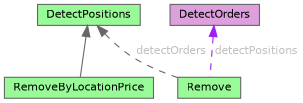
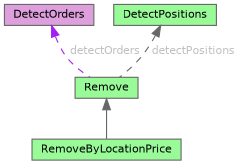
(170, 51) -> (192, 51)
(255, 51) -> (104, 51)
(83, 57) -> (107, 124)
